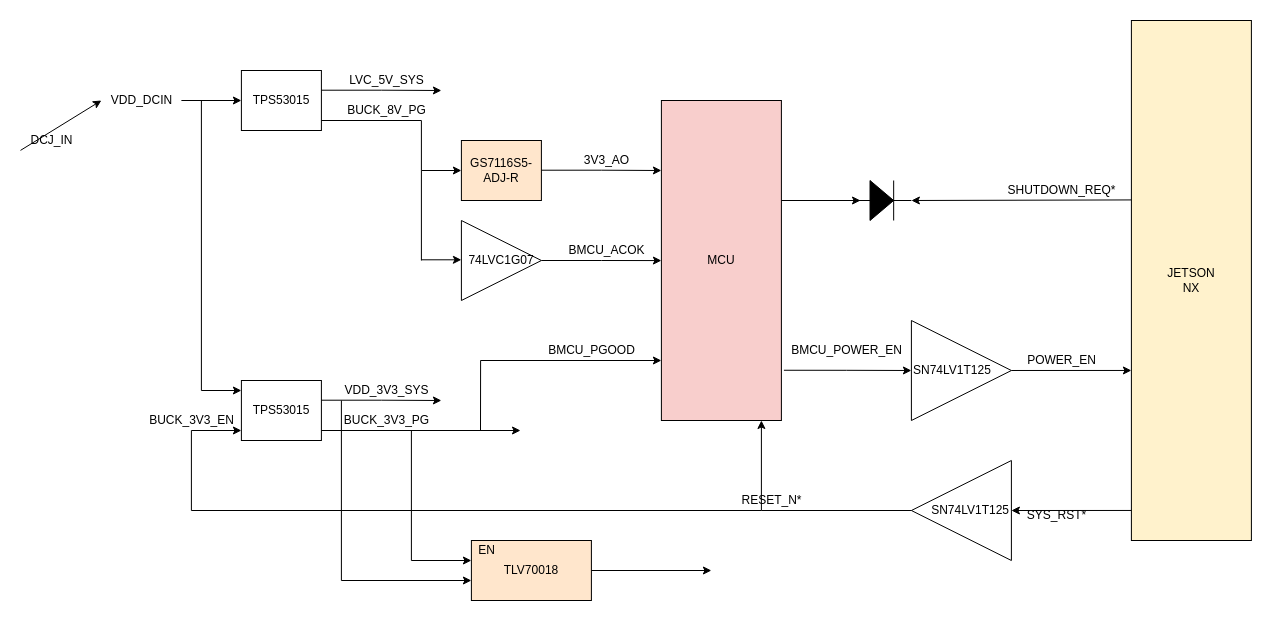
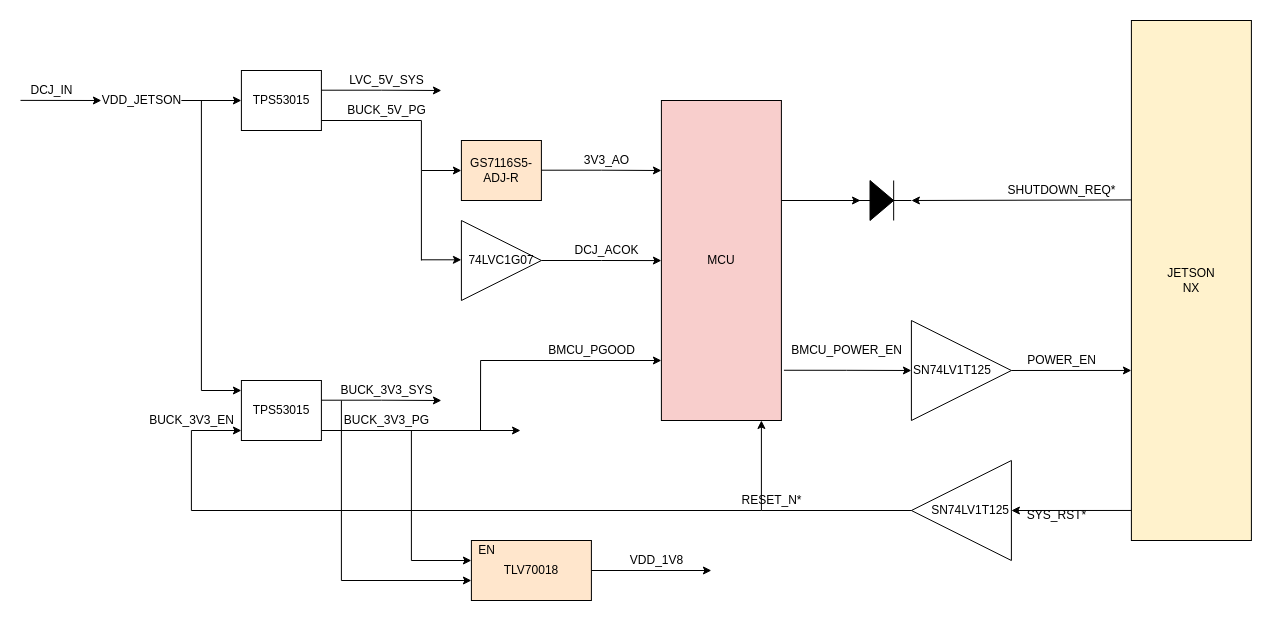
(142, 101) -> (142, 101)
(387, 111) -> (387, 111)
(51, 141) -> (51, 91)
(607, 251) -> (607, 251)
(387, 391) -> (387, 391)
none -> (656, 561)
